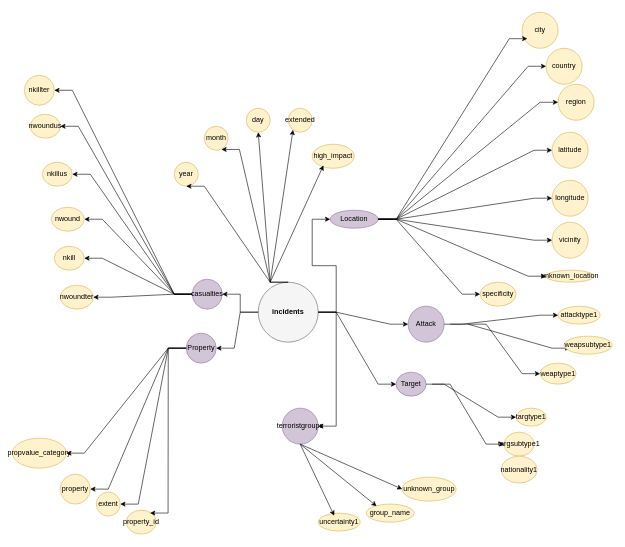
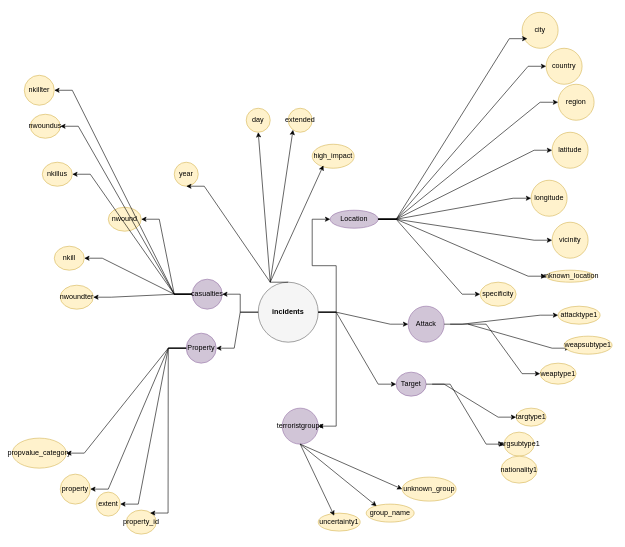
(216, 138) -> none
(570, 198) -> (549, 198)
(252, 203) -> none
(68, 219) -> (125, 219)
